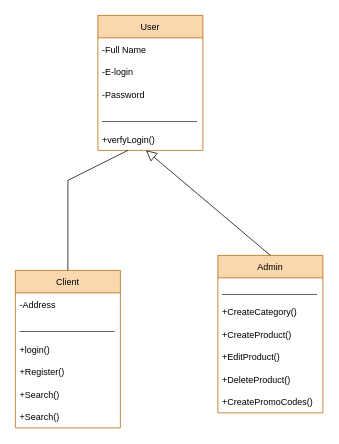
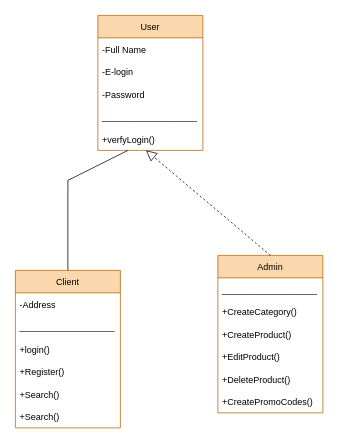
(211, 206) -> (211, 206)
